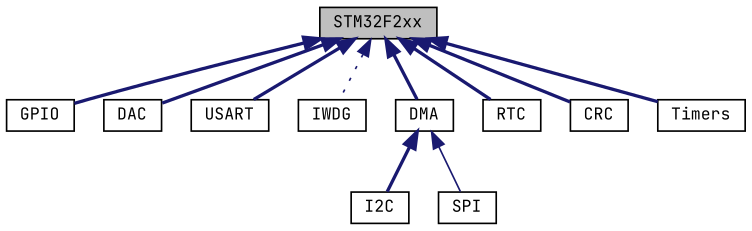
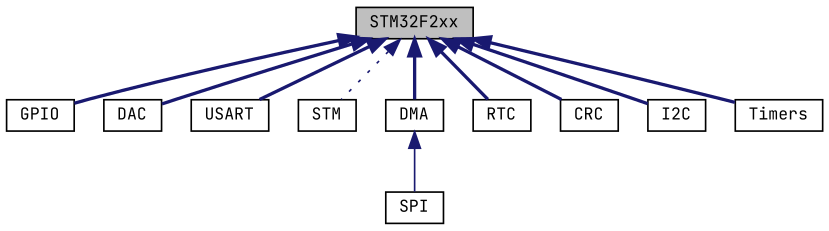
(332, 115) -> (327, 115)
(398, 169) -> (560, 74)
